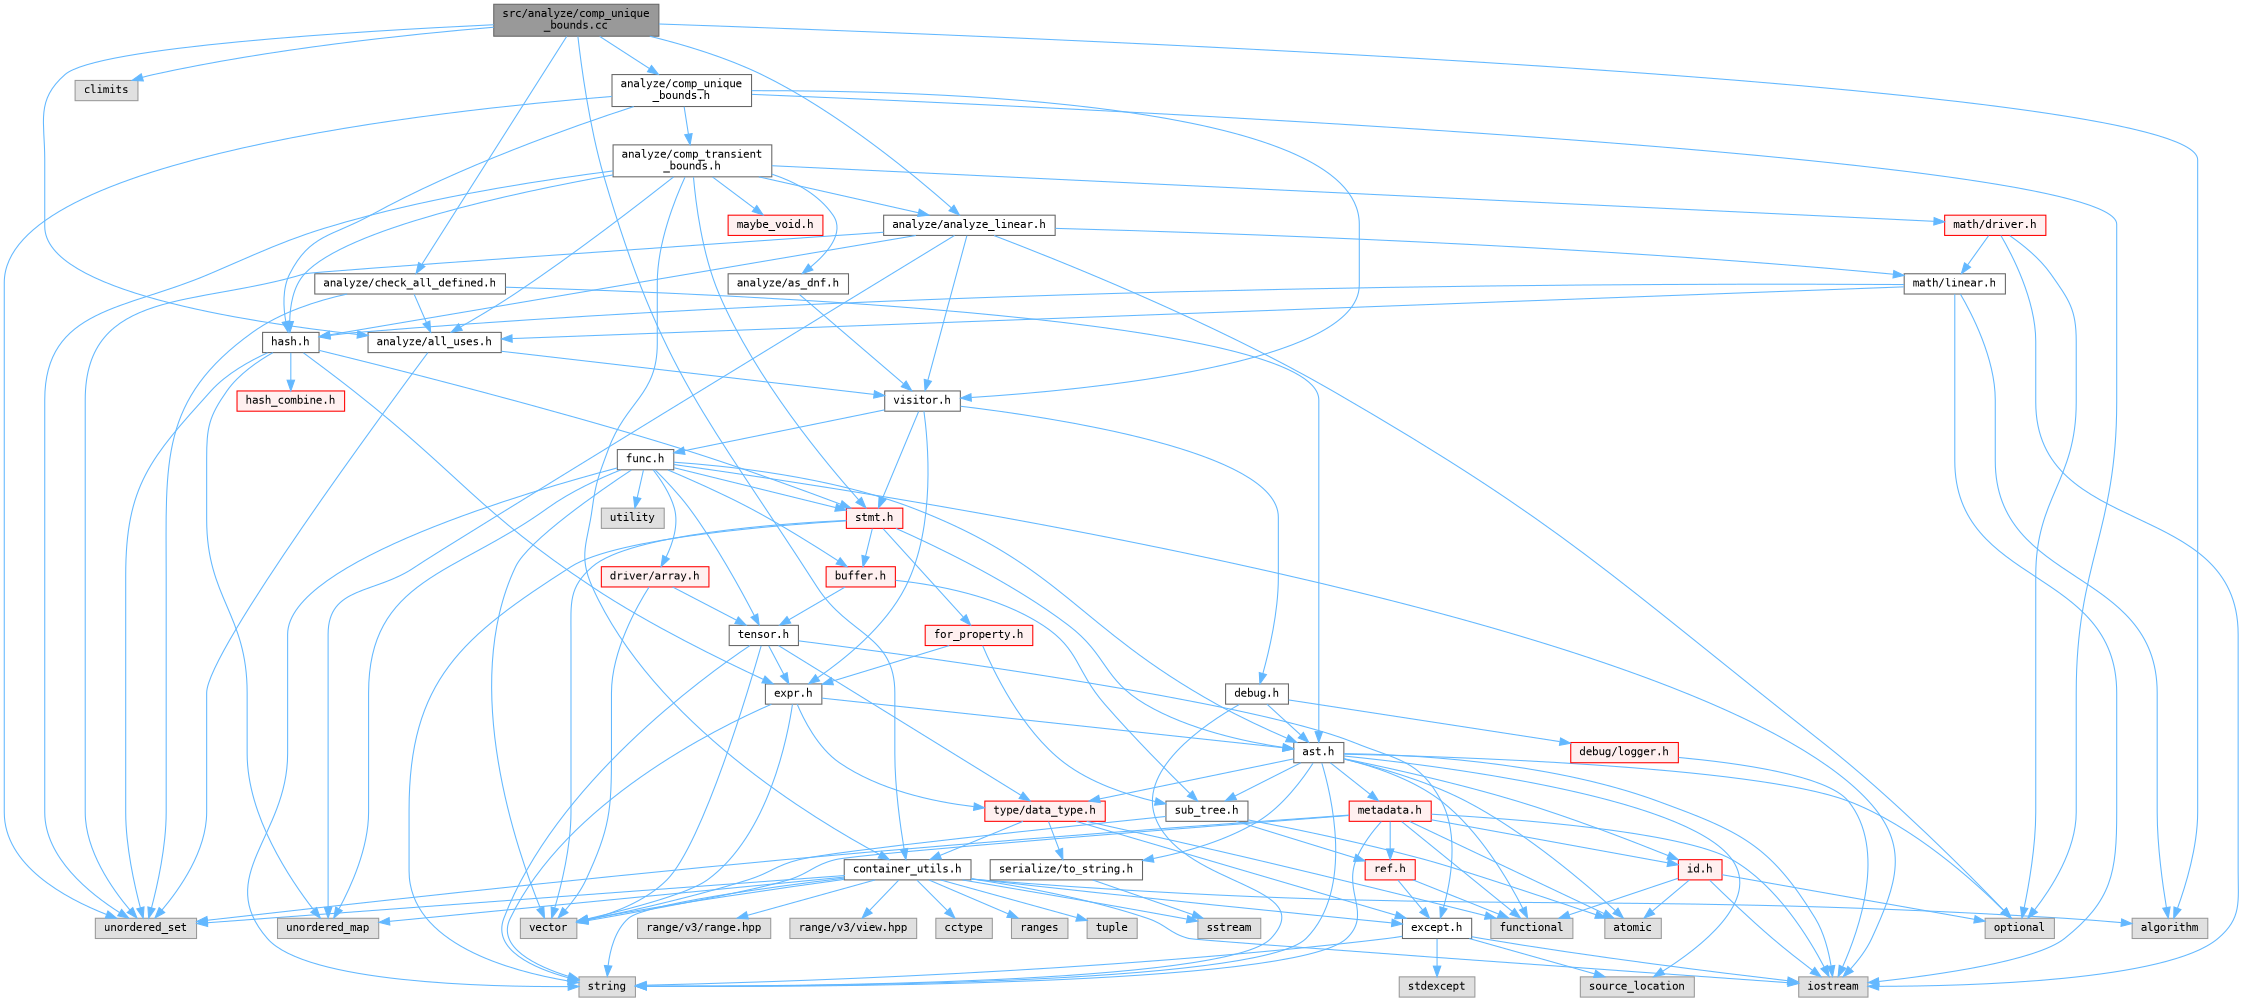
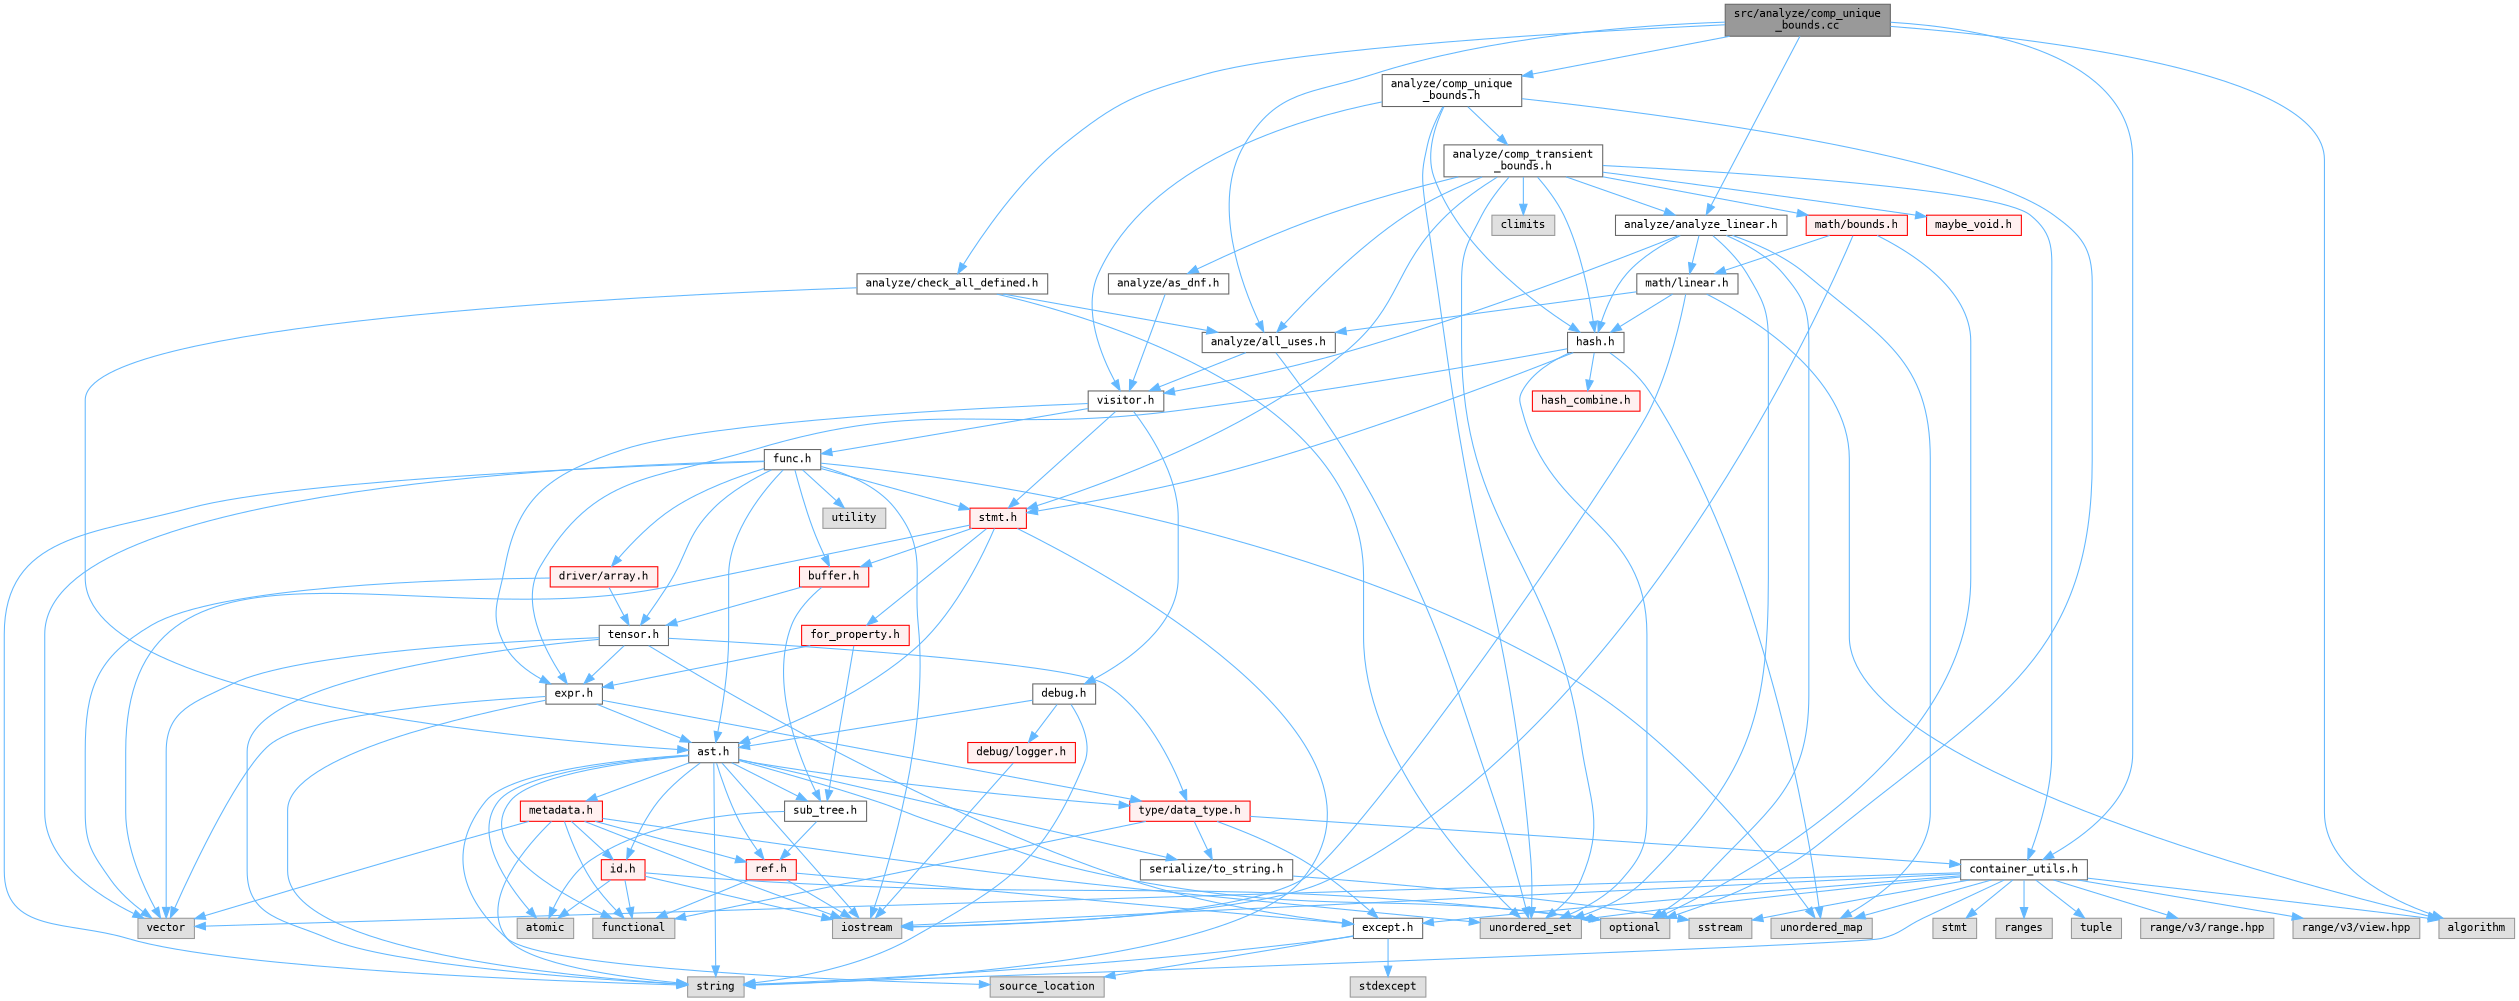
(317, 46) -> (1523, 191)
(1995, 225) -> (1857, 225)
none -> (732, 806)
(1507, 868) -> none
(772, 870) -> none
(964, 928) -> (1955, 928)
(1629, 961) -> (816, 897)
